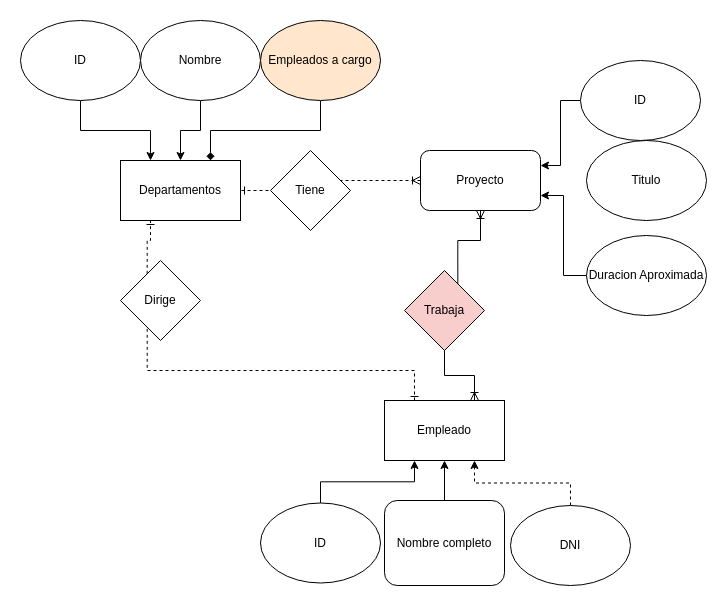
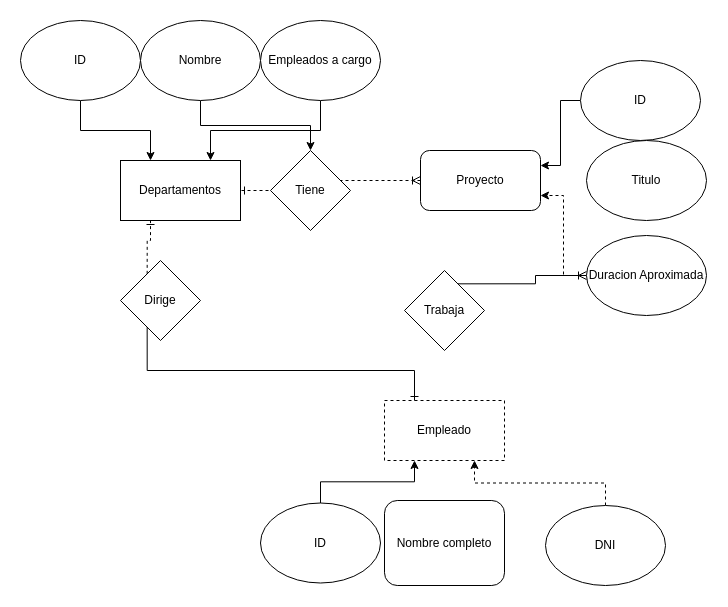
(321, 61) -> (321, 61)
(183, 131) -> (264, 126)
(211, 152) -> (211, 152)
(564, 227) -> (564, 227)
(462, 241) -> (514, 284)
(445, 311) -> (445, 311)
(274, 371) -> (274, 371)
(460, 376) -> none
(445, 431) -> (445, 431)
(445, 484) -> none
(571, 546) -> (606, 546)
